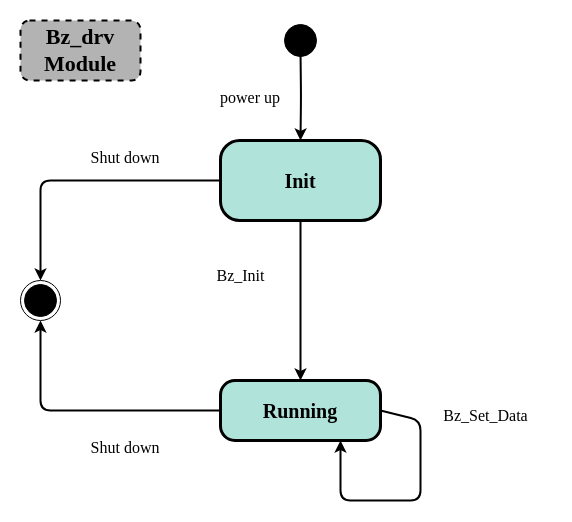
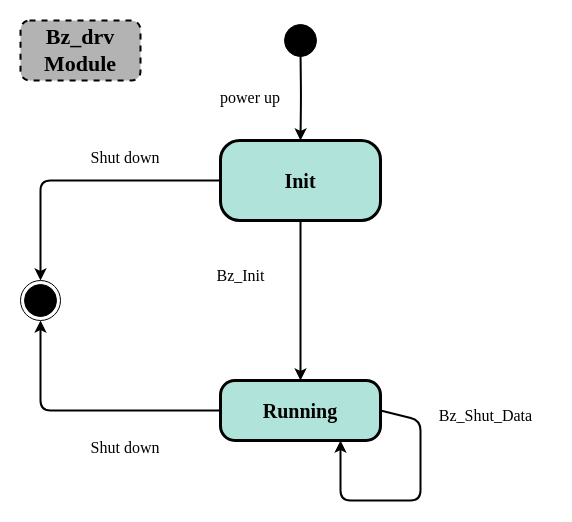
(486, 416) -> (486, 416)
